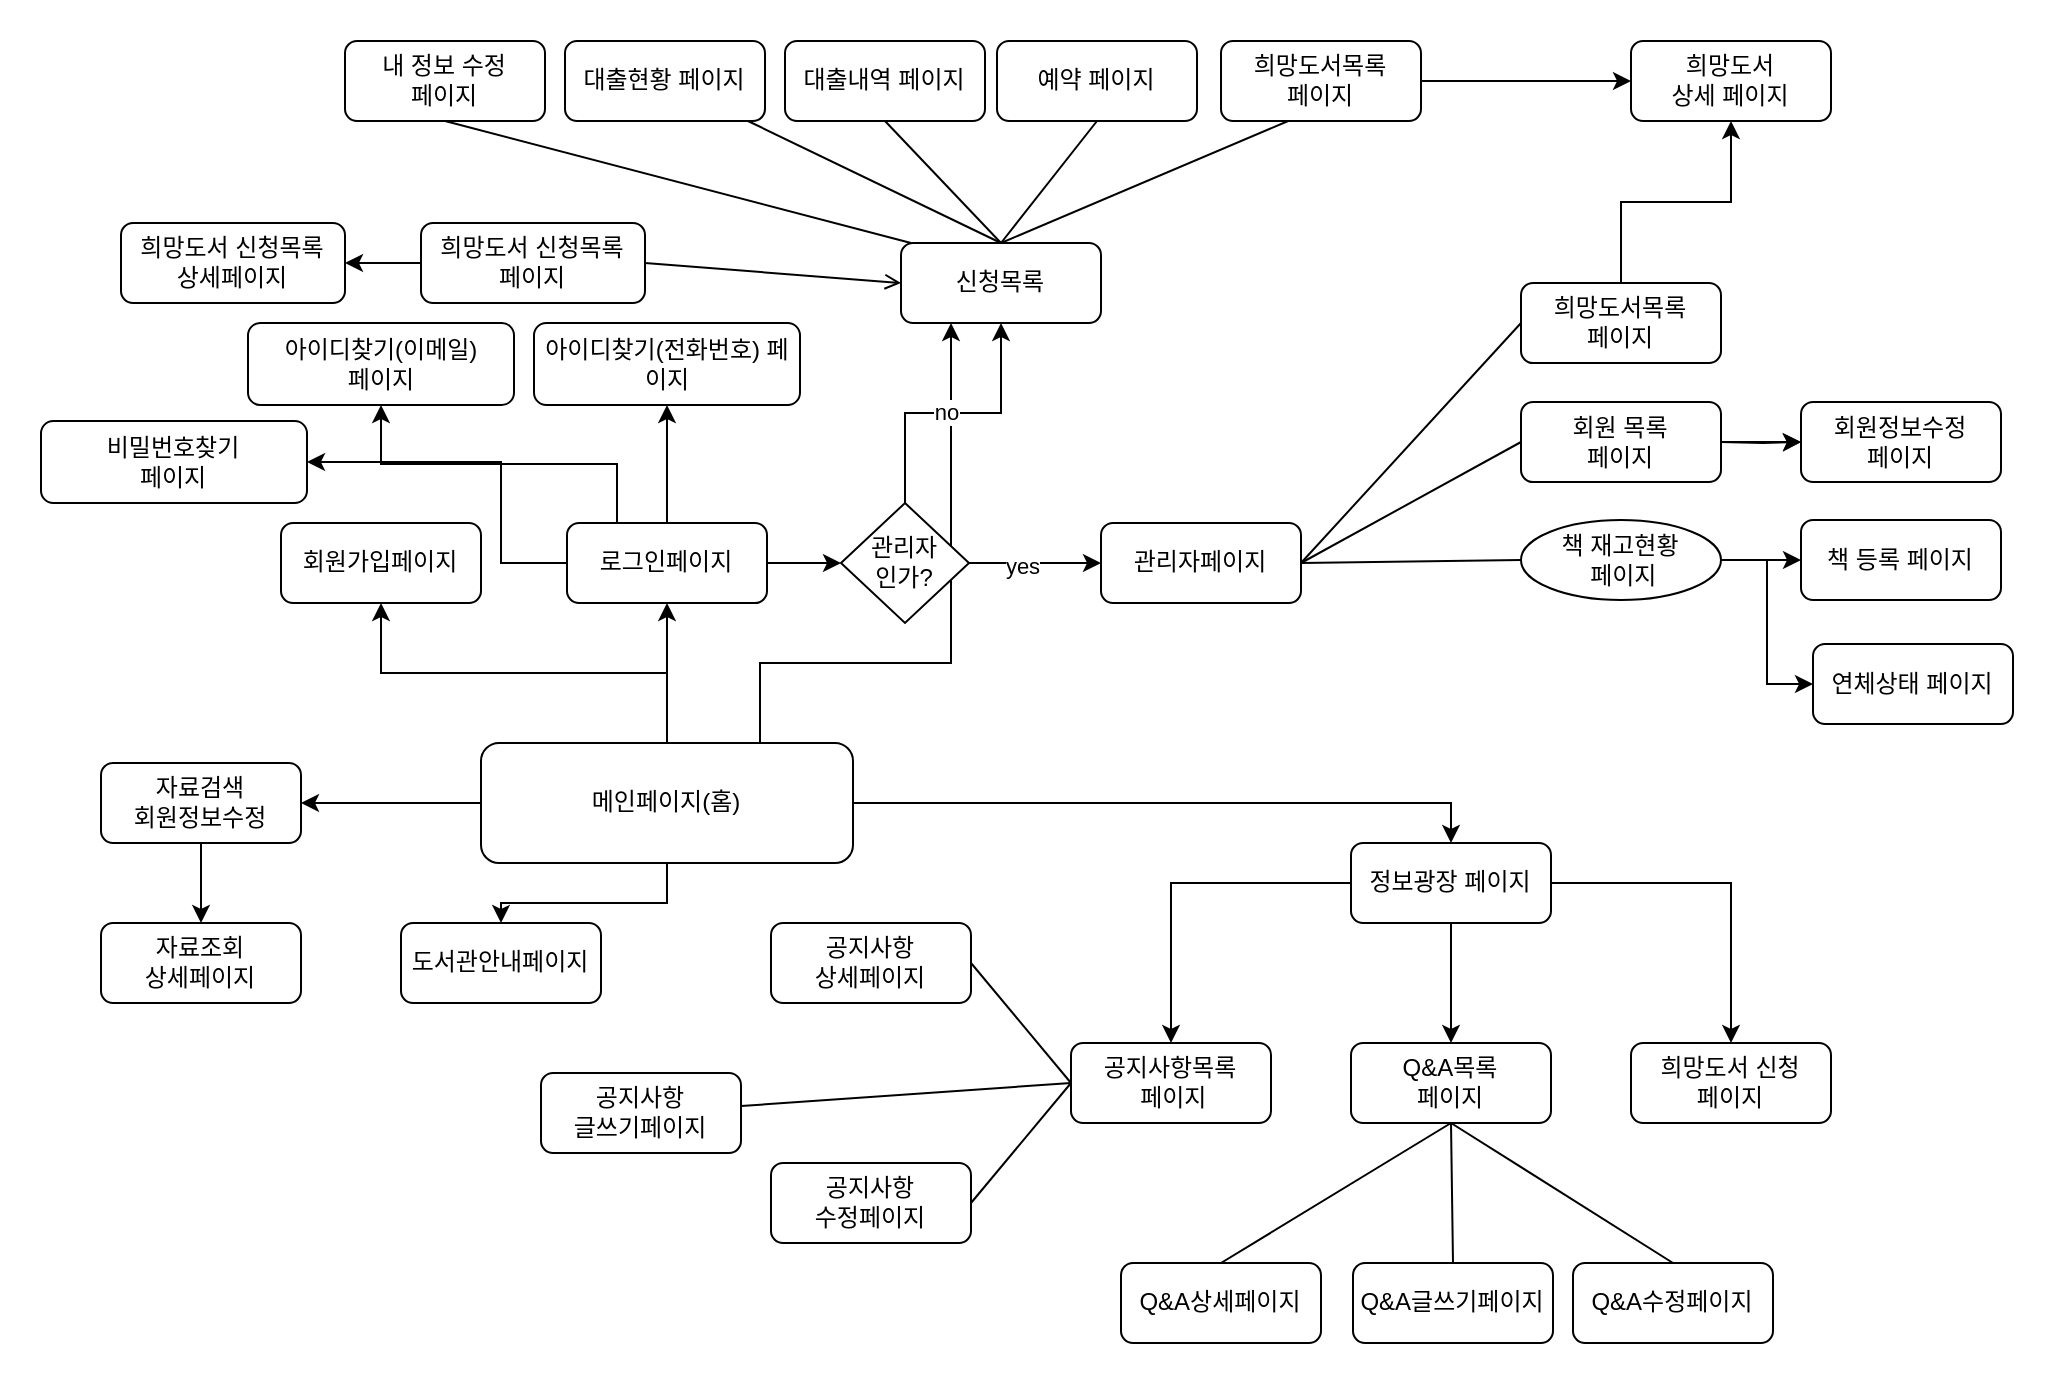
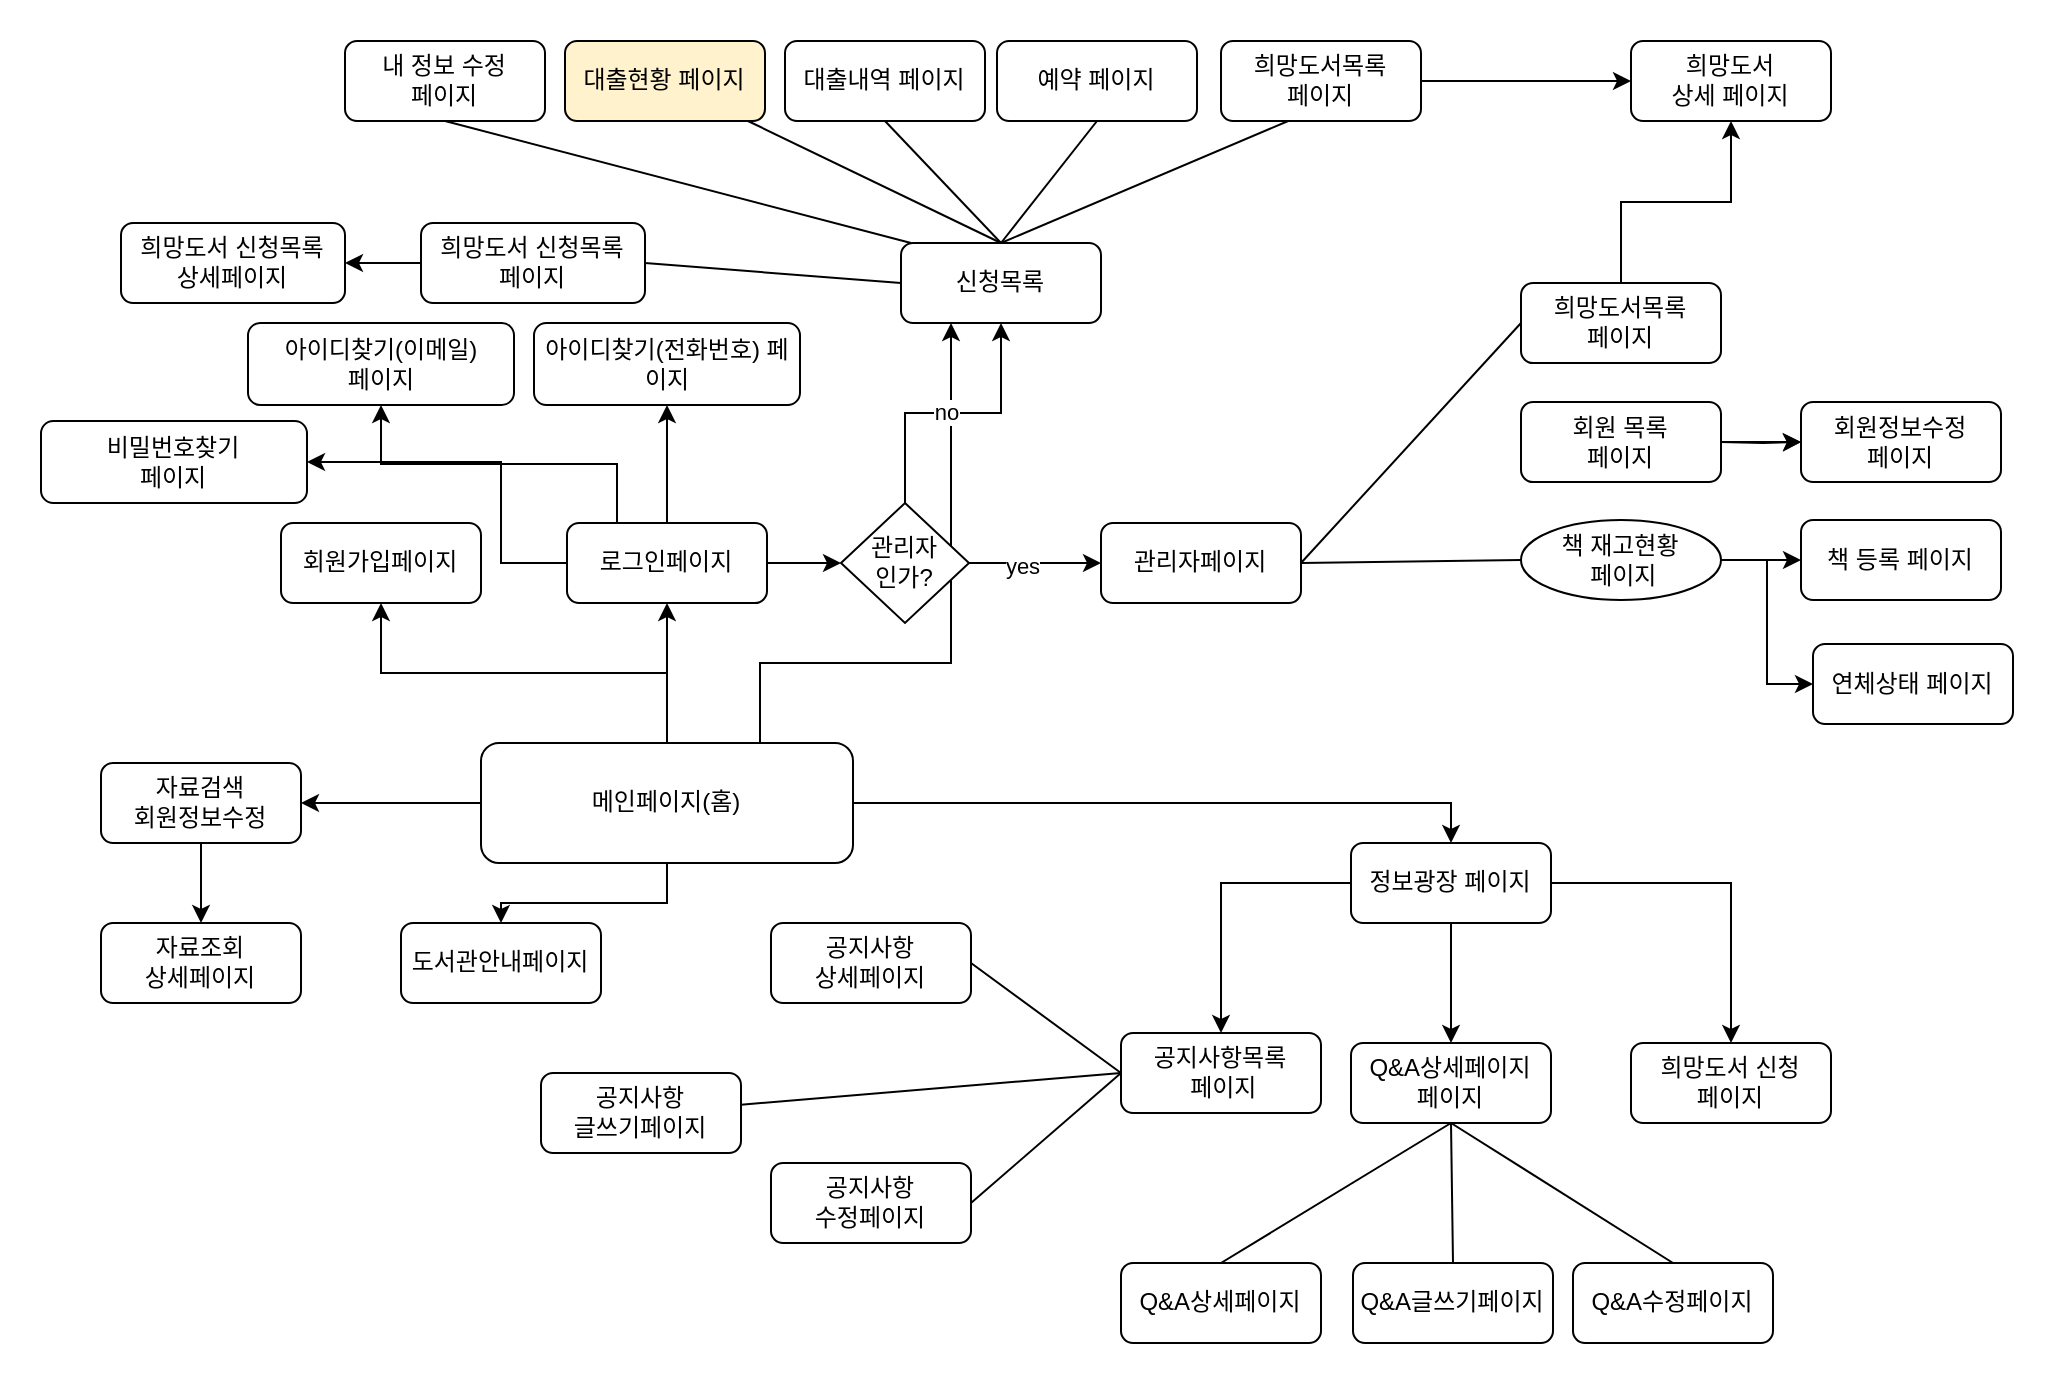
(665, 81) -> (665, 81)
(893, 282) -> (894, 282)
(1415, 500) -> none
(1171, 1083) -> (1221, 1073)
(1451, 1083) -> (1451, 1083)
